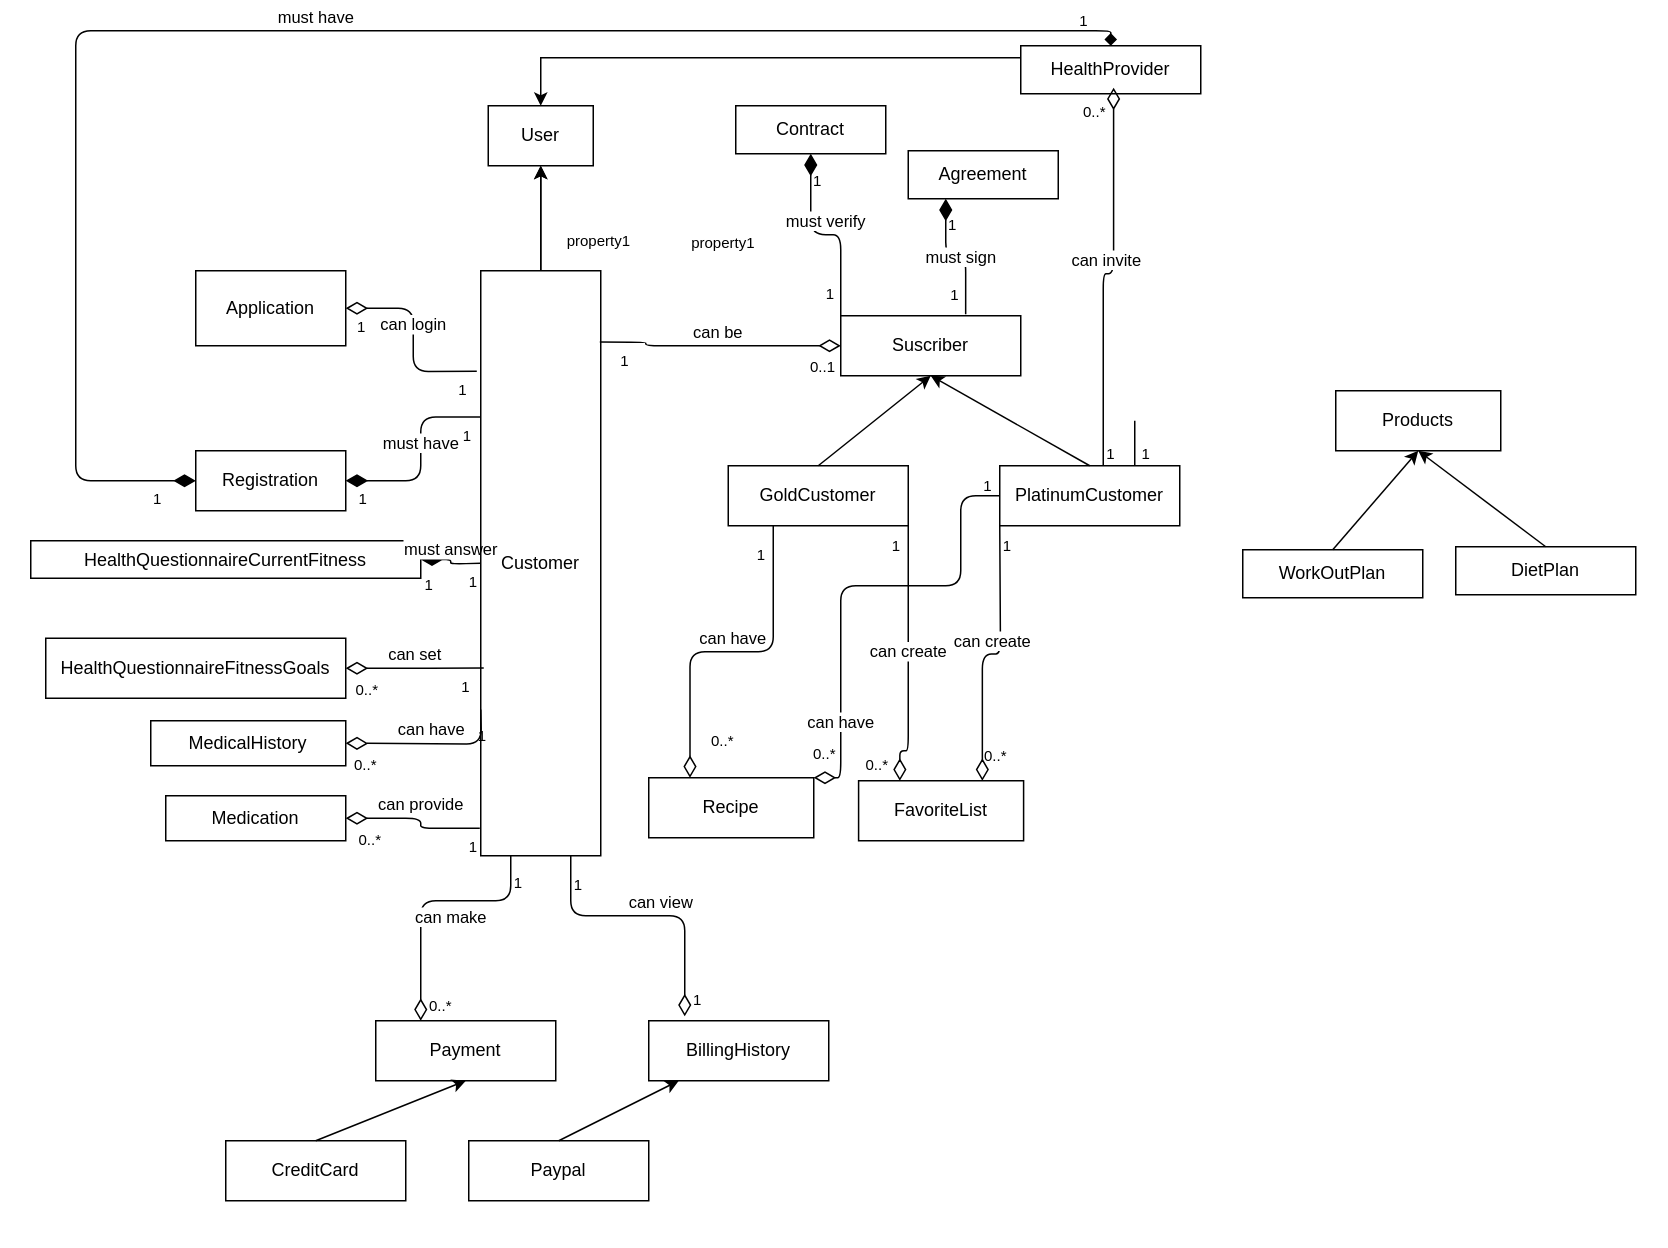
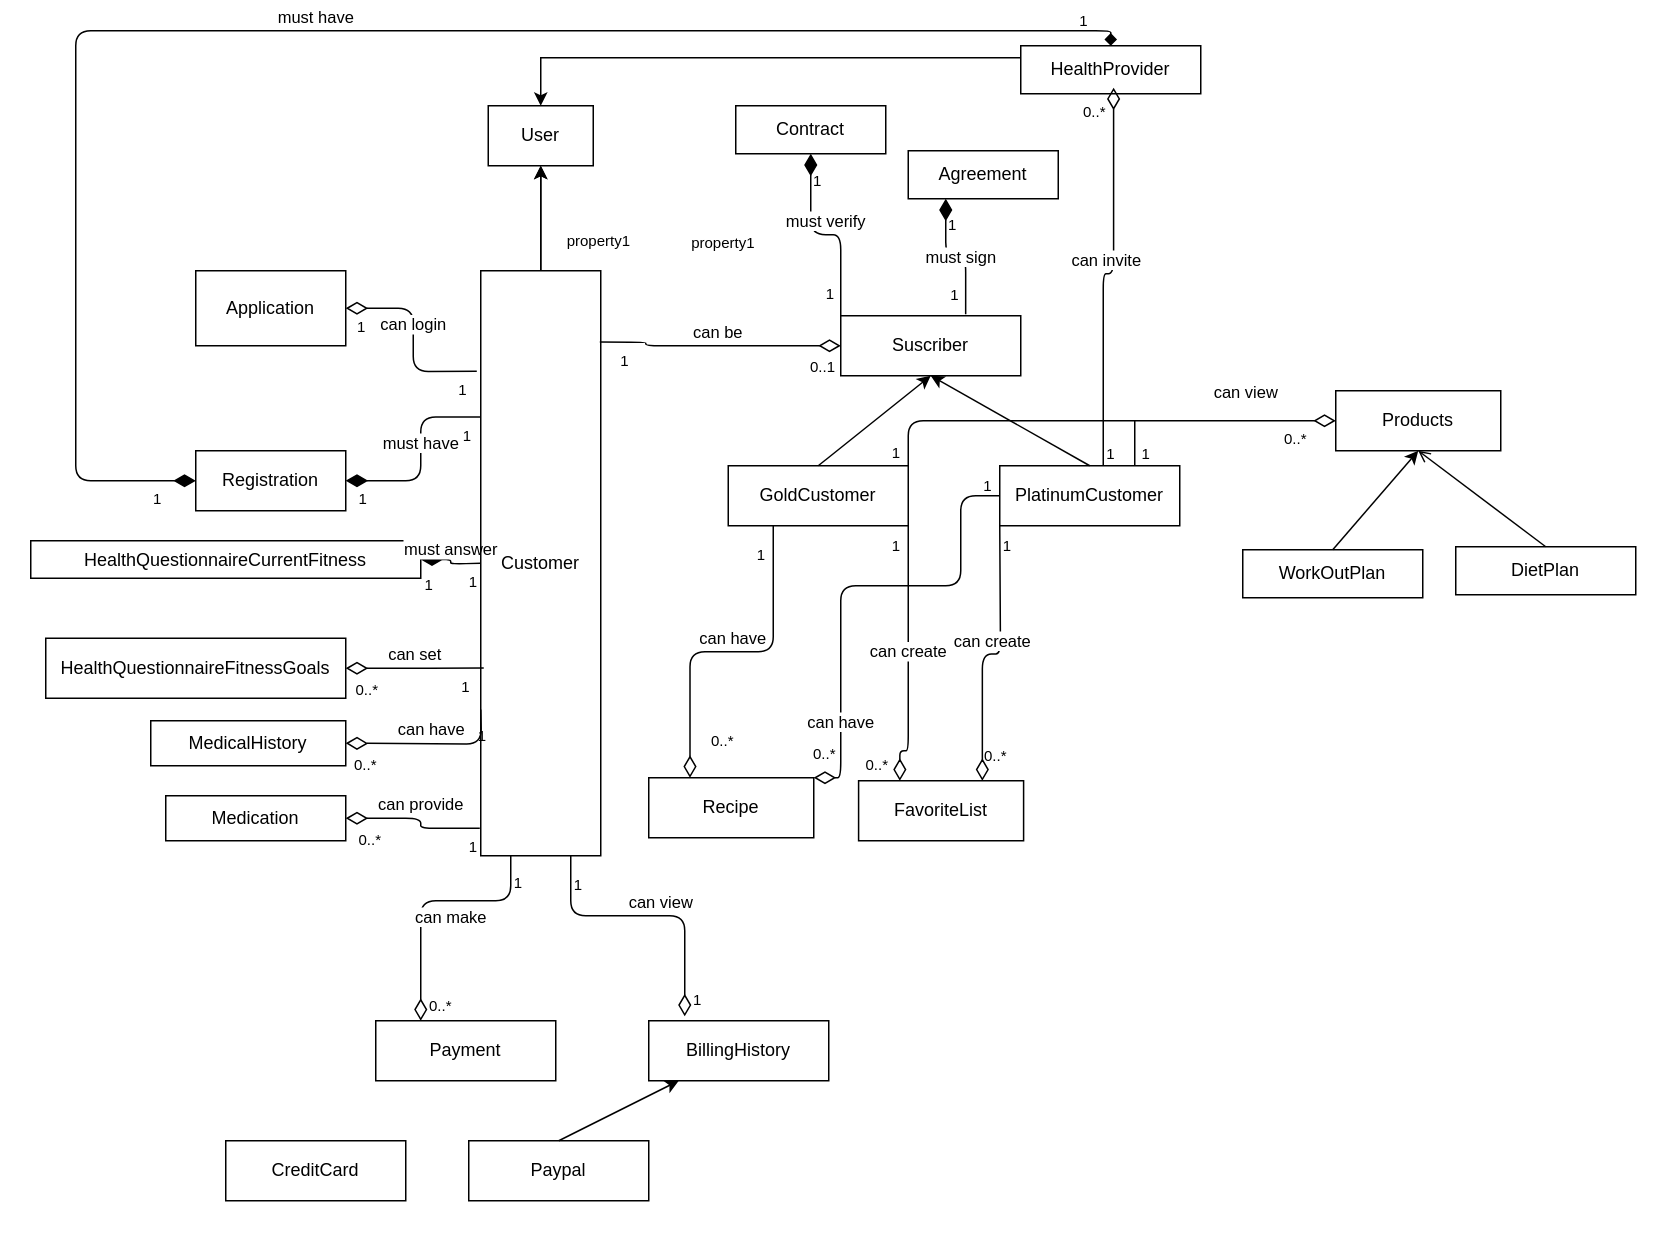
none -> (1166, 421)
(1427, 457) -> (1424, 455)
(386, 1113) -> none
